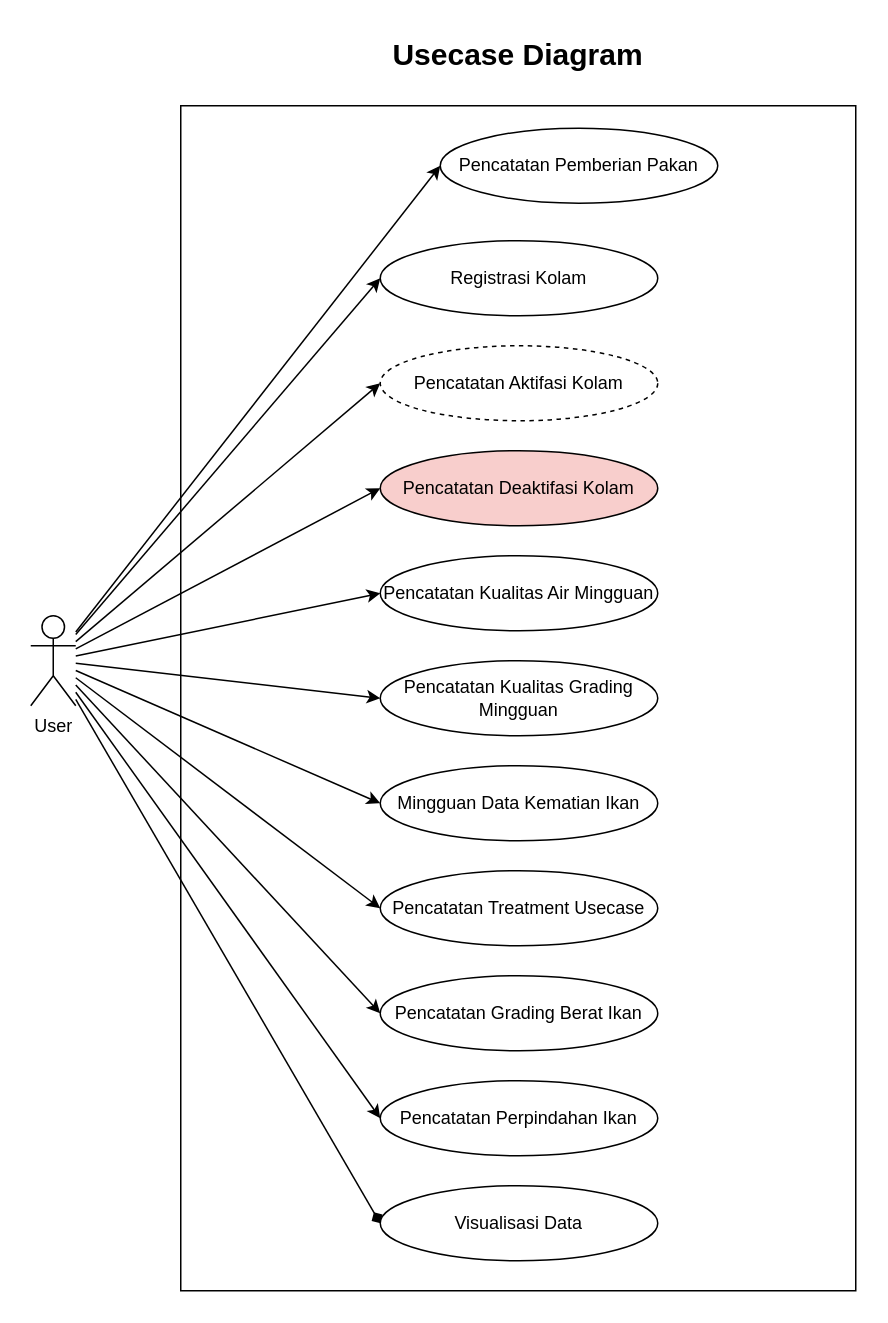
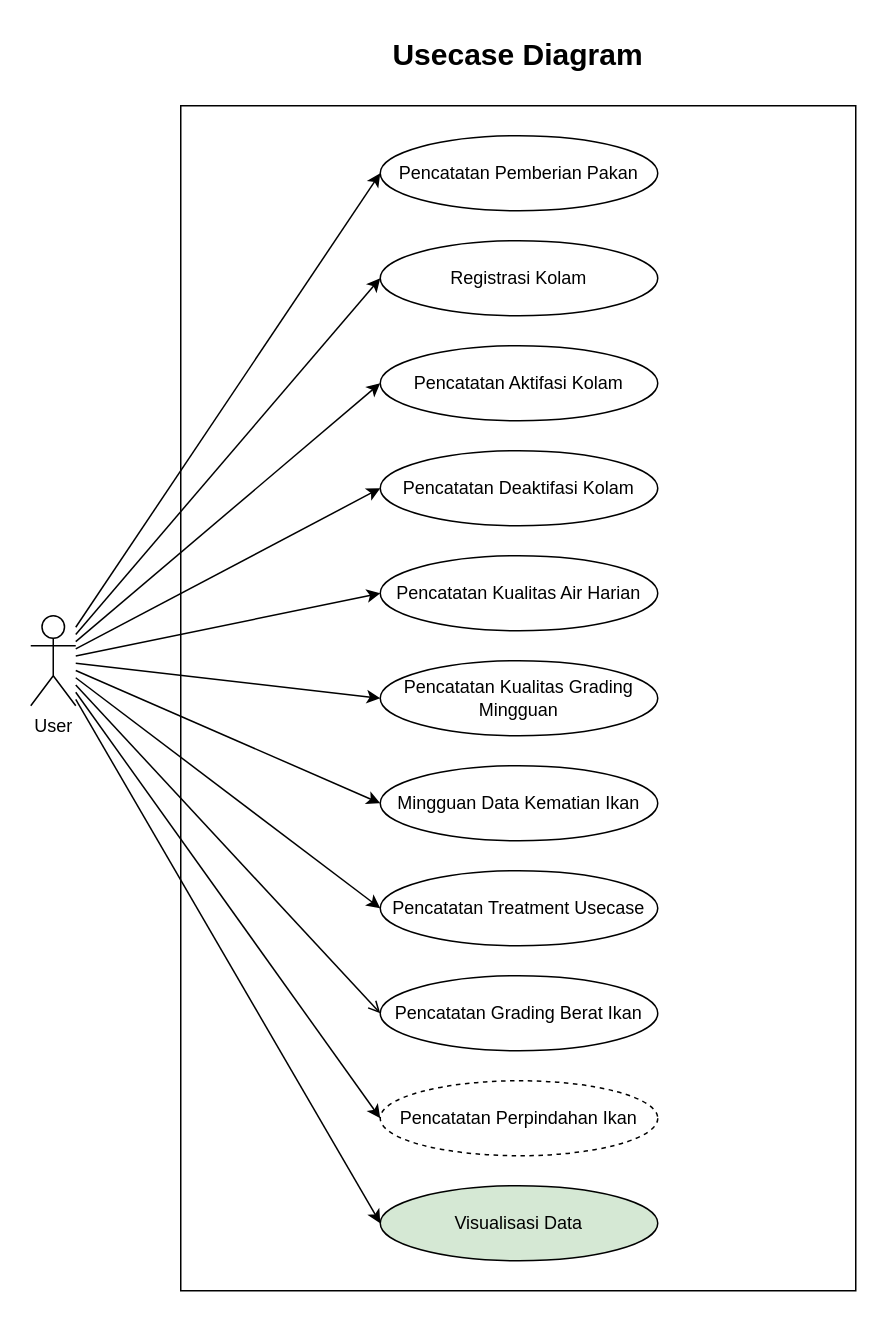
(579, 166) -> (519, 173)
(519, 383) -> (519, 383)
(519, 488) -> (519, 488)
(519, 593) -> (519, 593)
(372, 1005) -> (375, 1007)
(519, 1118) -> (519, 1118)
(374, 1212) -> (374, 1212)
(519, 1223) -> (519, 1223)
